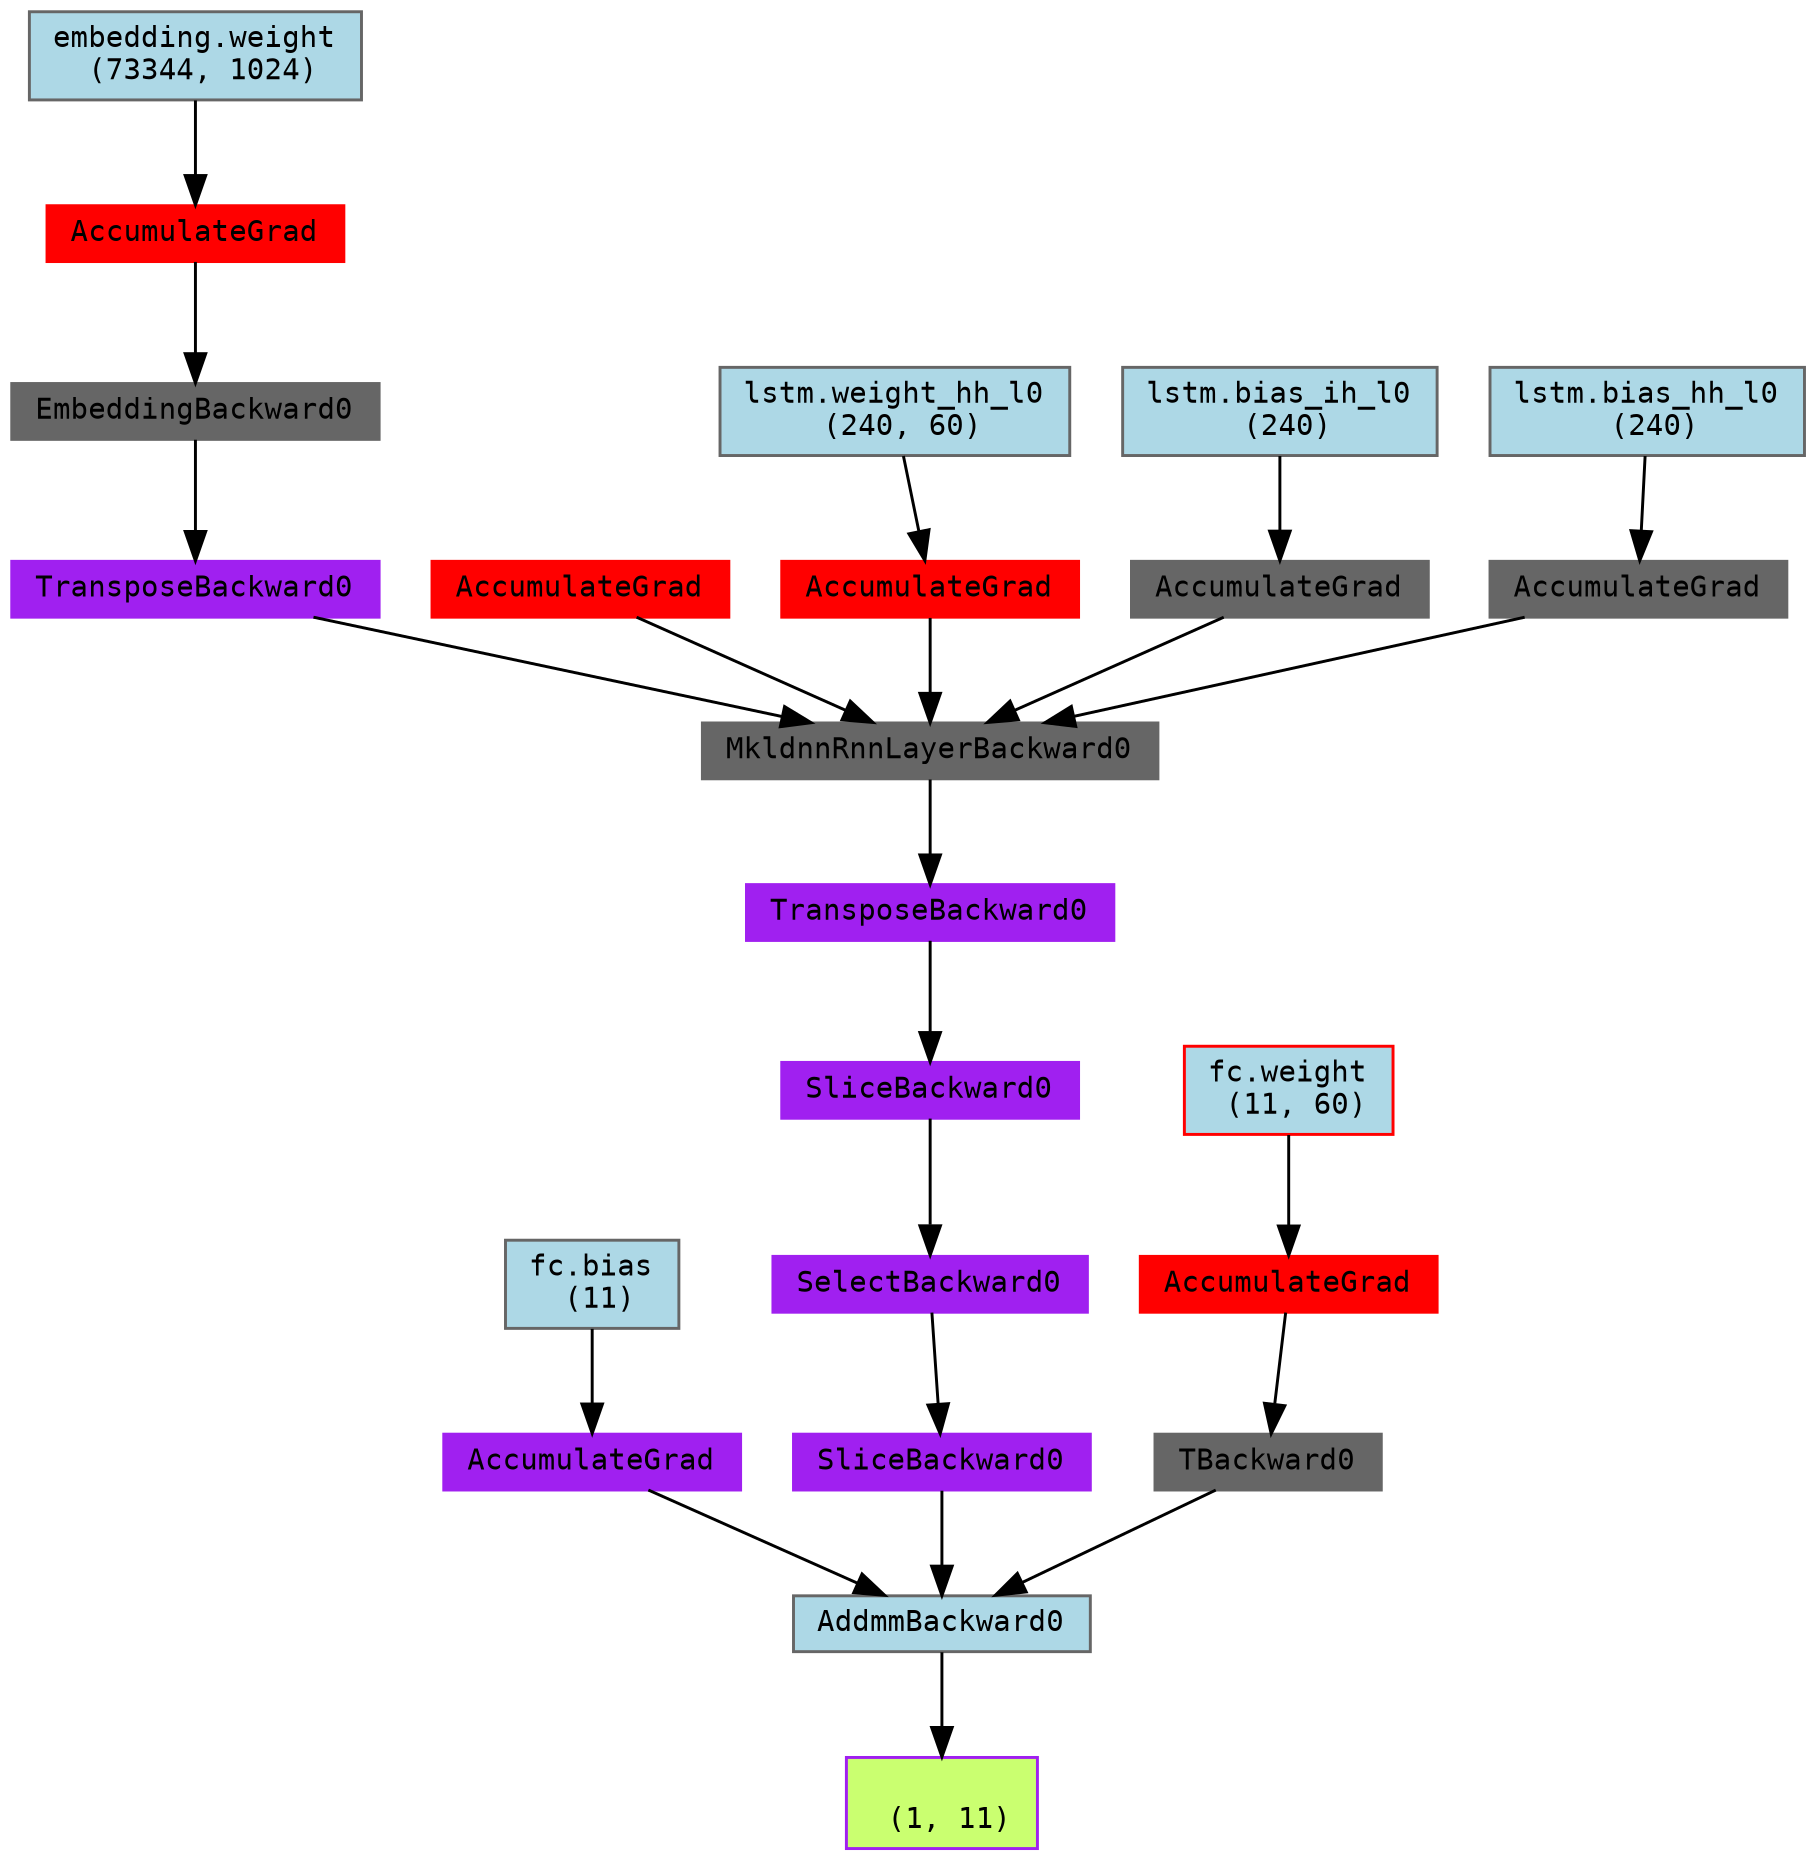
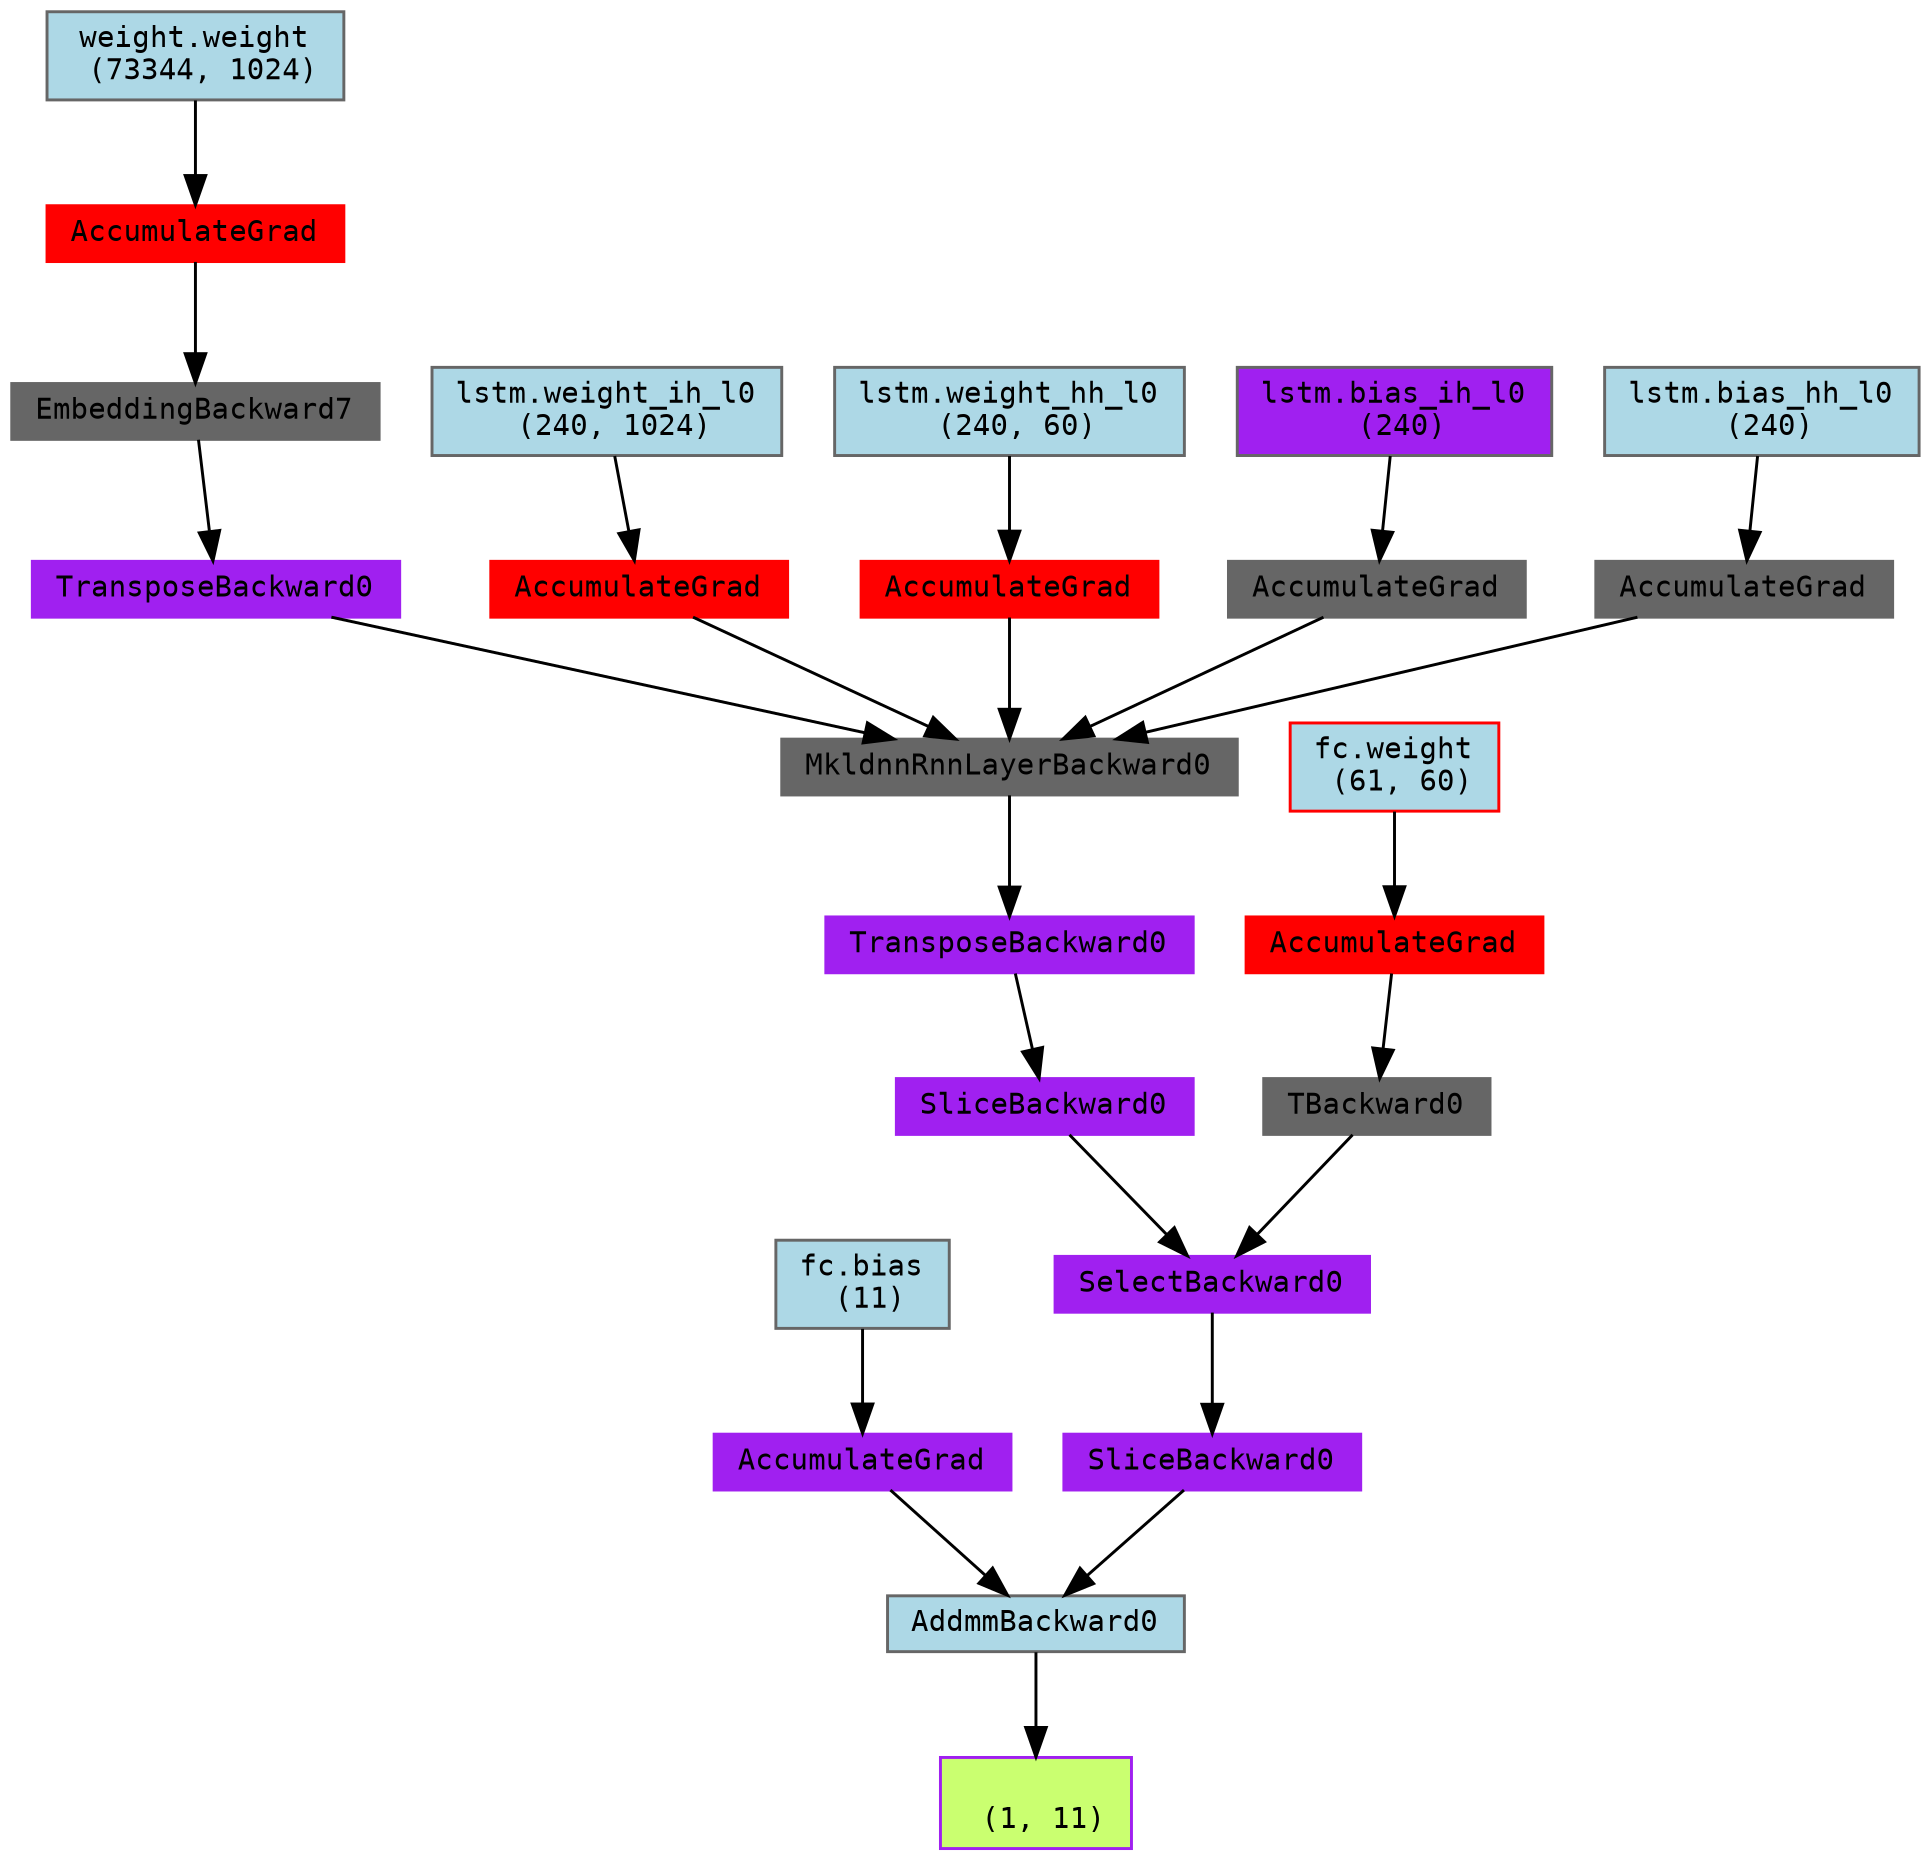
(195, 56) -> (195, 56)
(195, 411) -> (195, 411)
none -> (607, 411)
(1280, 411) -> (1395, 411)
(1289, 1090) -> (1395, 767)
(1119, 1536) -> (1305, 1185)
